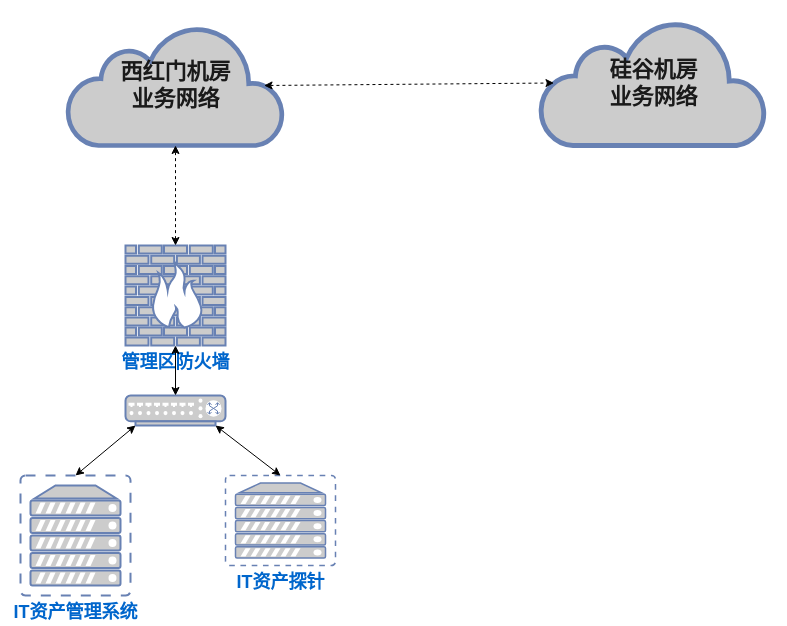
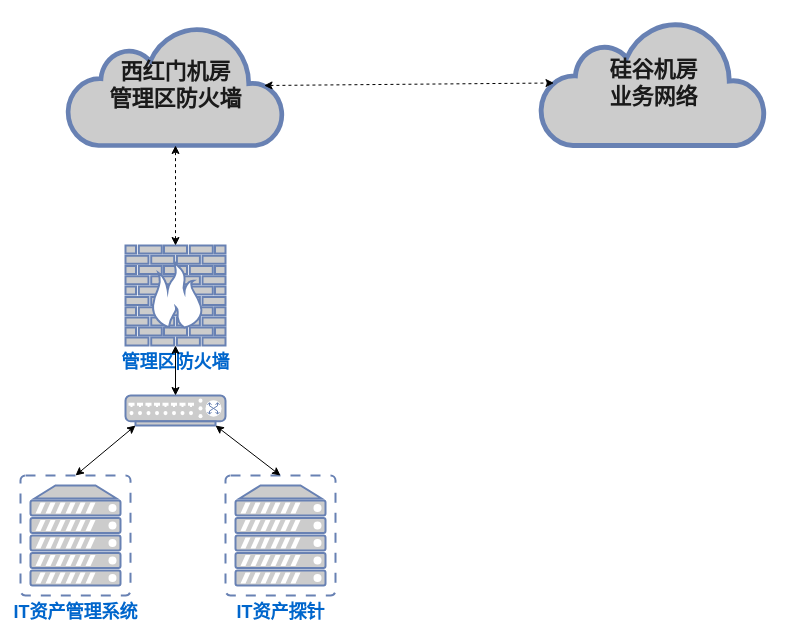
(176, 86) -> (176, 86)
(281, 521) -> (281, 536)
